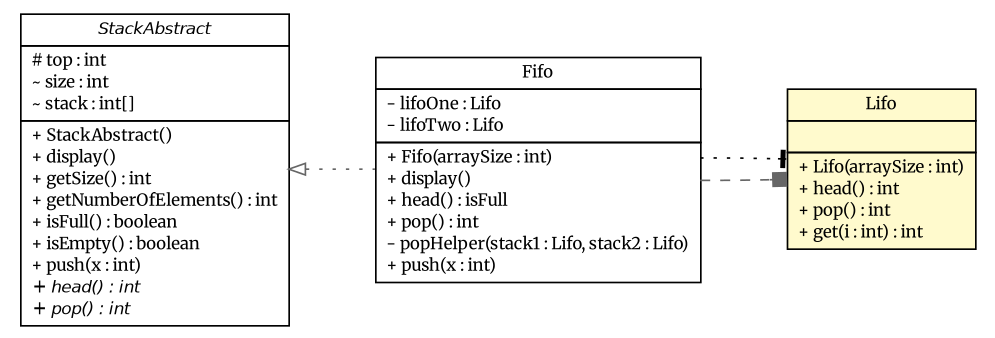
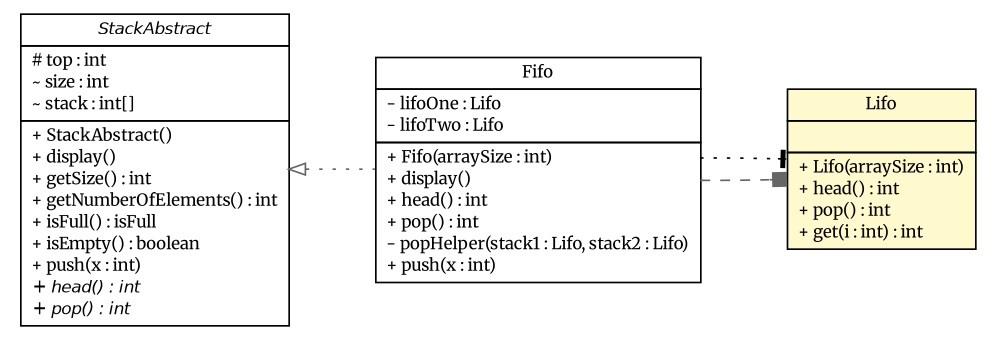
(448, 201) -> (438, 201)
(105, 222) -> (94, 222)
